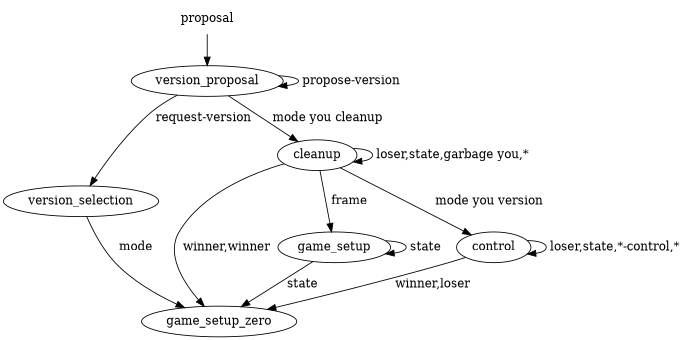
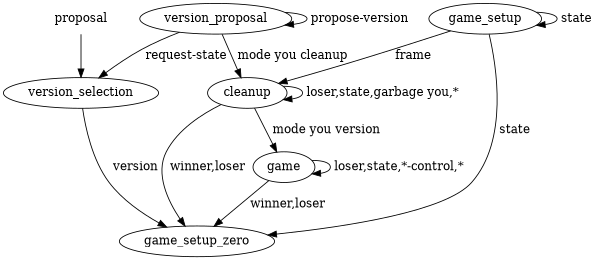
(207, 46) -> (81, 52)
(202, 118) -> (184, 56)
(325, 197) -> (369, 57)
(134, 247) -> (134, 167)
(225, 247) -> (206, 167)
(494, 247) -> (284, 167)
